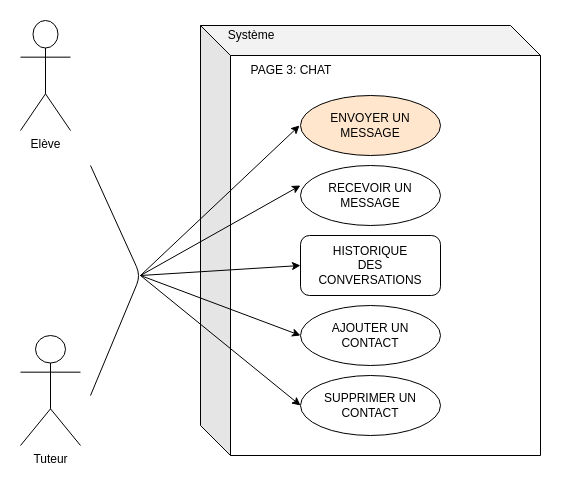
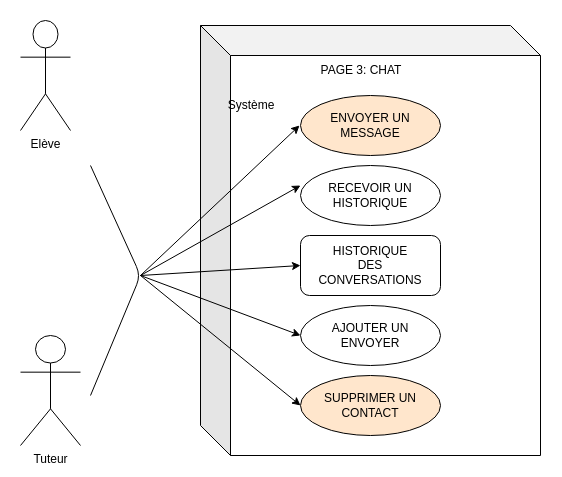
(252, 36) -> (252, 106)
(292, 71) -> (362, 71)
(371, 196) -> (371, 196)
(371, 336) -> (371, 336)
(371, 406) -> (371, 406)
